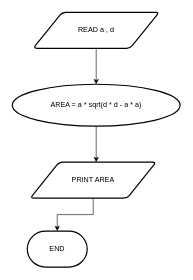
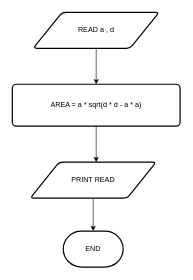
(96, 105) -> (96, 105)
(93, 180) -> (93, 180)
(57, 249) -> (93, 249)
